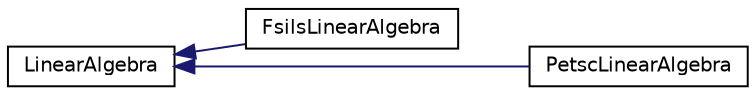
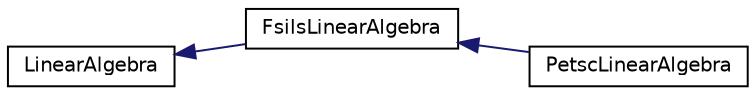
(362, 66) -> (504, 49)
